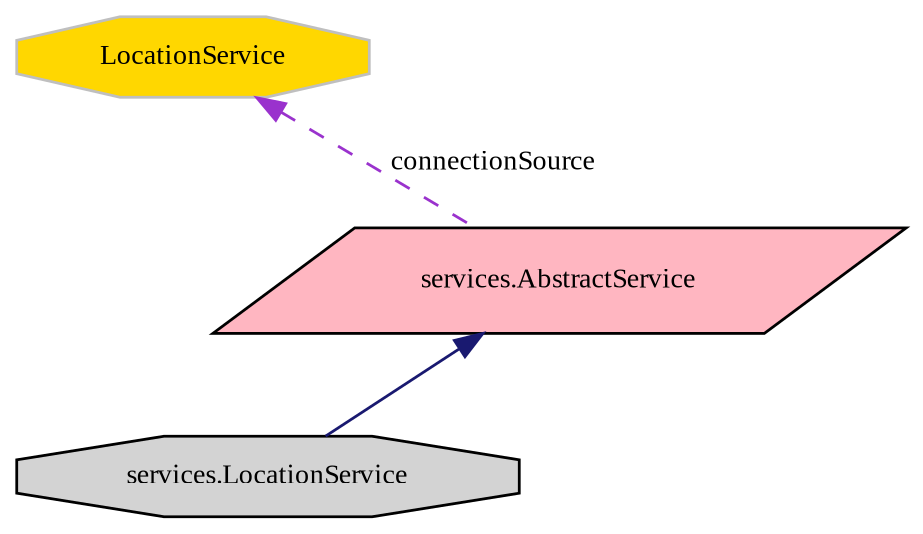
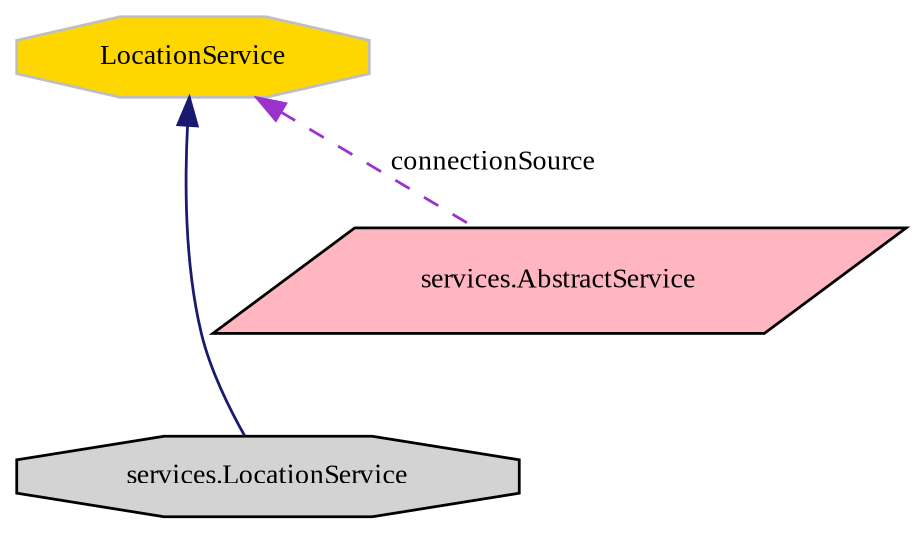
(392, 393) -> (193, 286)
